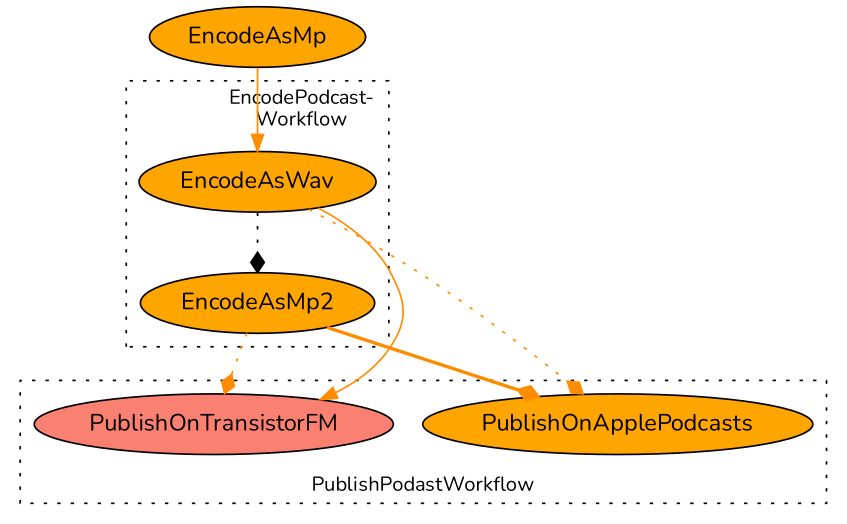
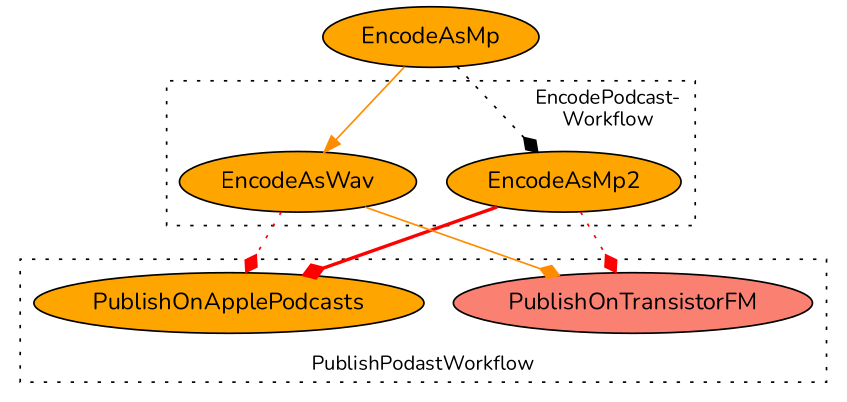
(258, 232) -> (490, 102)
(442, 288) -> (267, 237)
(401, 297) -> (452, 238)
(238, 358) -> (595, 237)
(422, 359) -> (410, 238)
